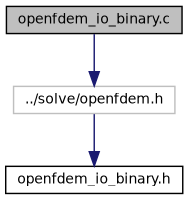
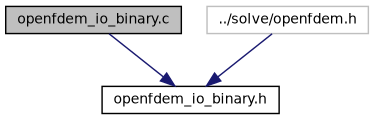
(94, 53) -> (136, 55)
